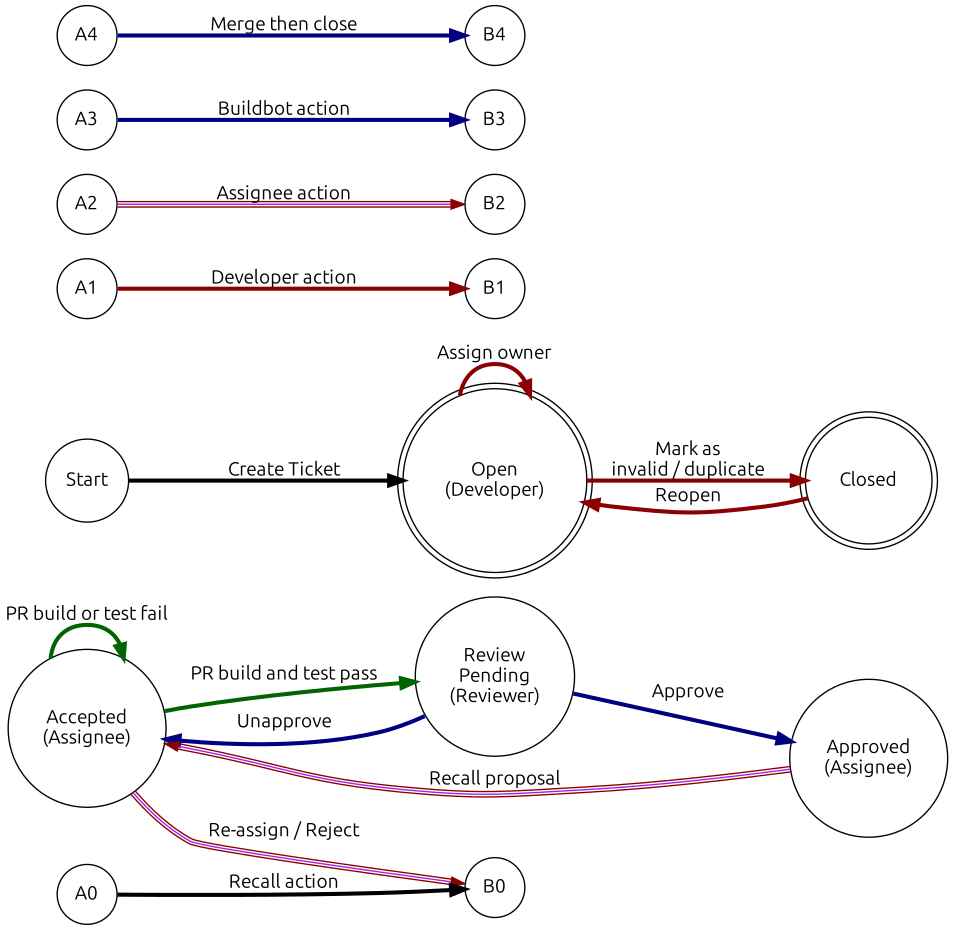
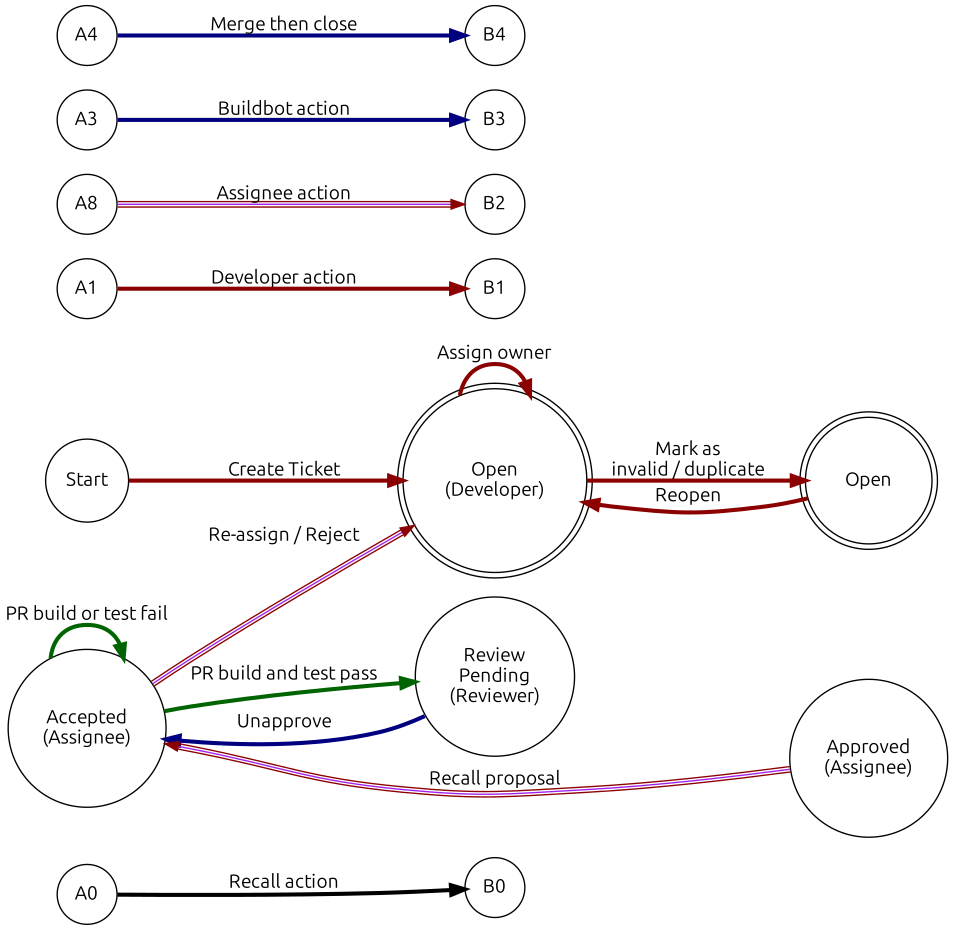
(87, 204) -> (87, 204)
(259, 481) -> (259, 481)
(869, 481) -> (869, 481)
(675, 716) -> none
(283, 858) -> (276, 606)
